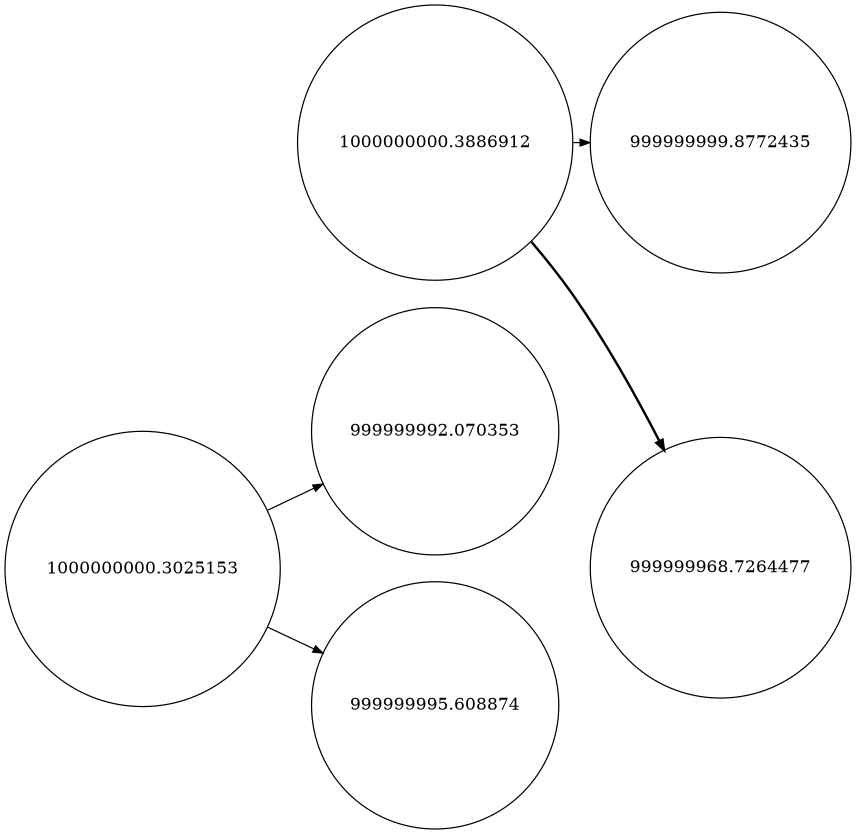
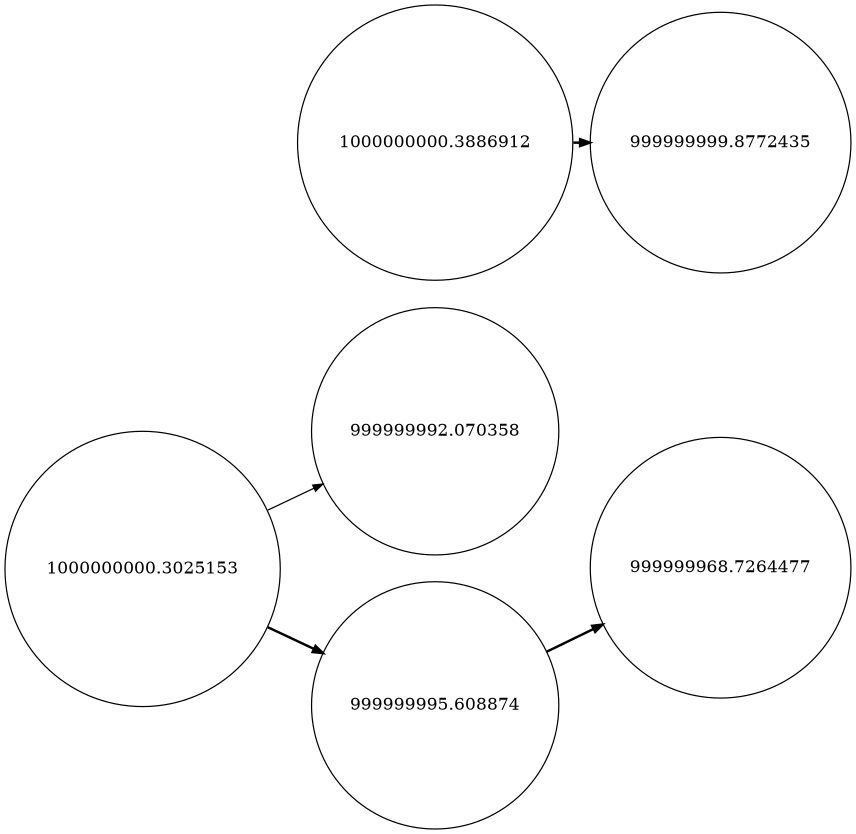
(577, 143) -> (577, 143)
(601, 338) -> (570, 640)
(435, 431) -> (435, 431)
(291, 638) -> (291, 638)
